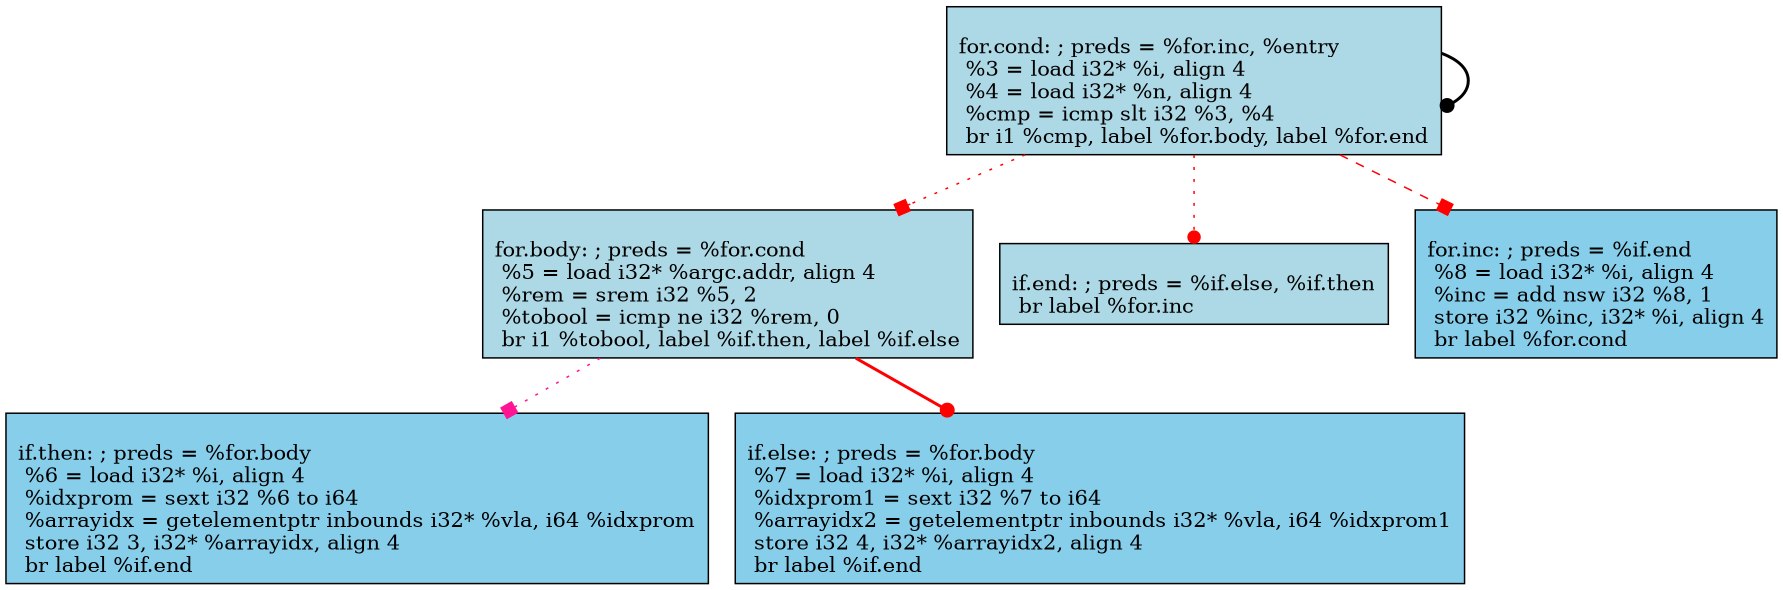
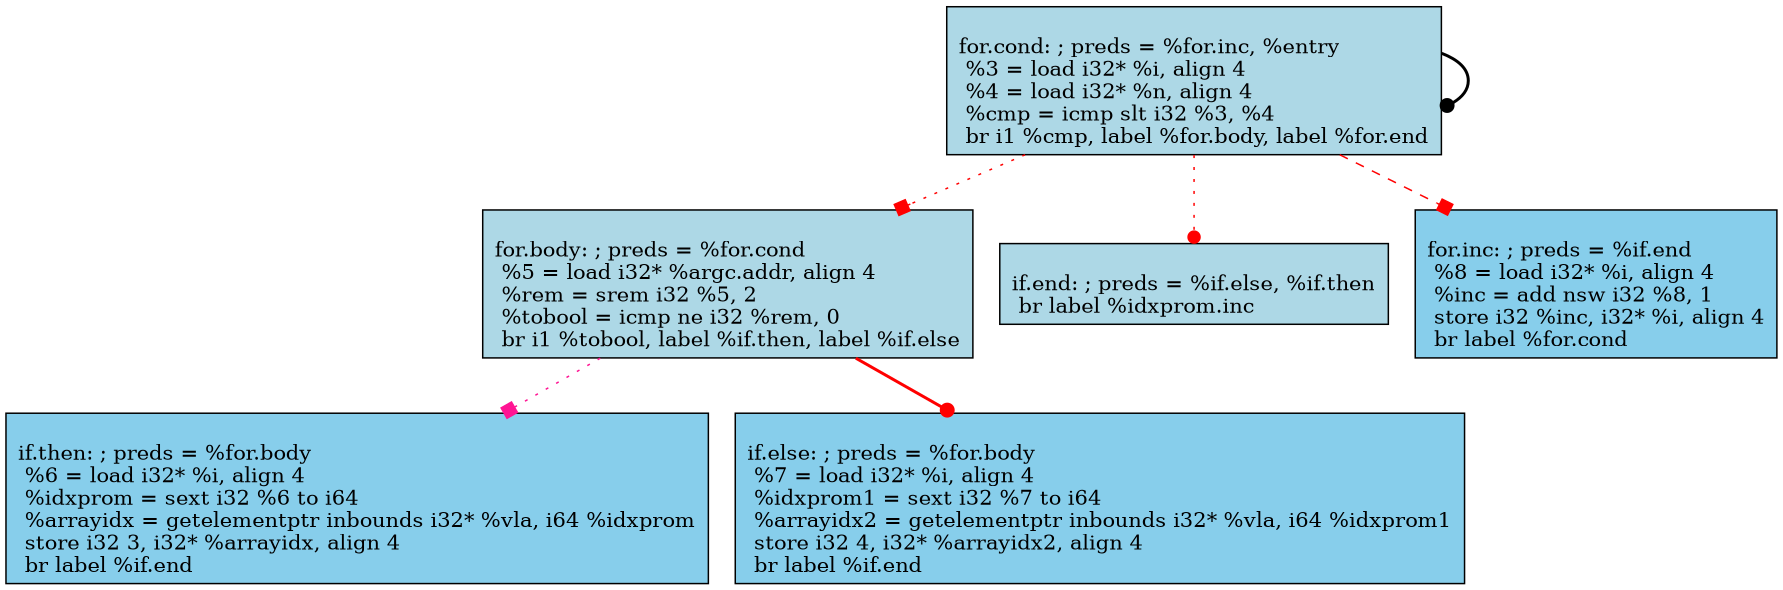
(1194, 284) -> (1194, 284)
